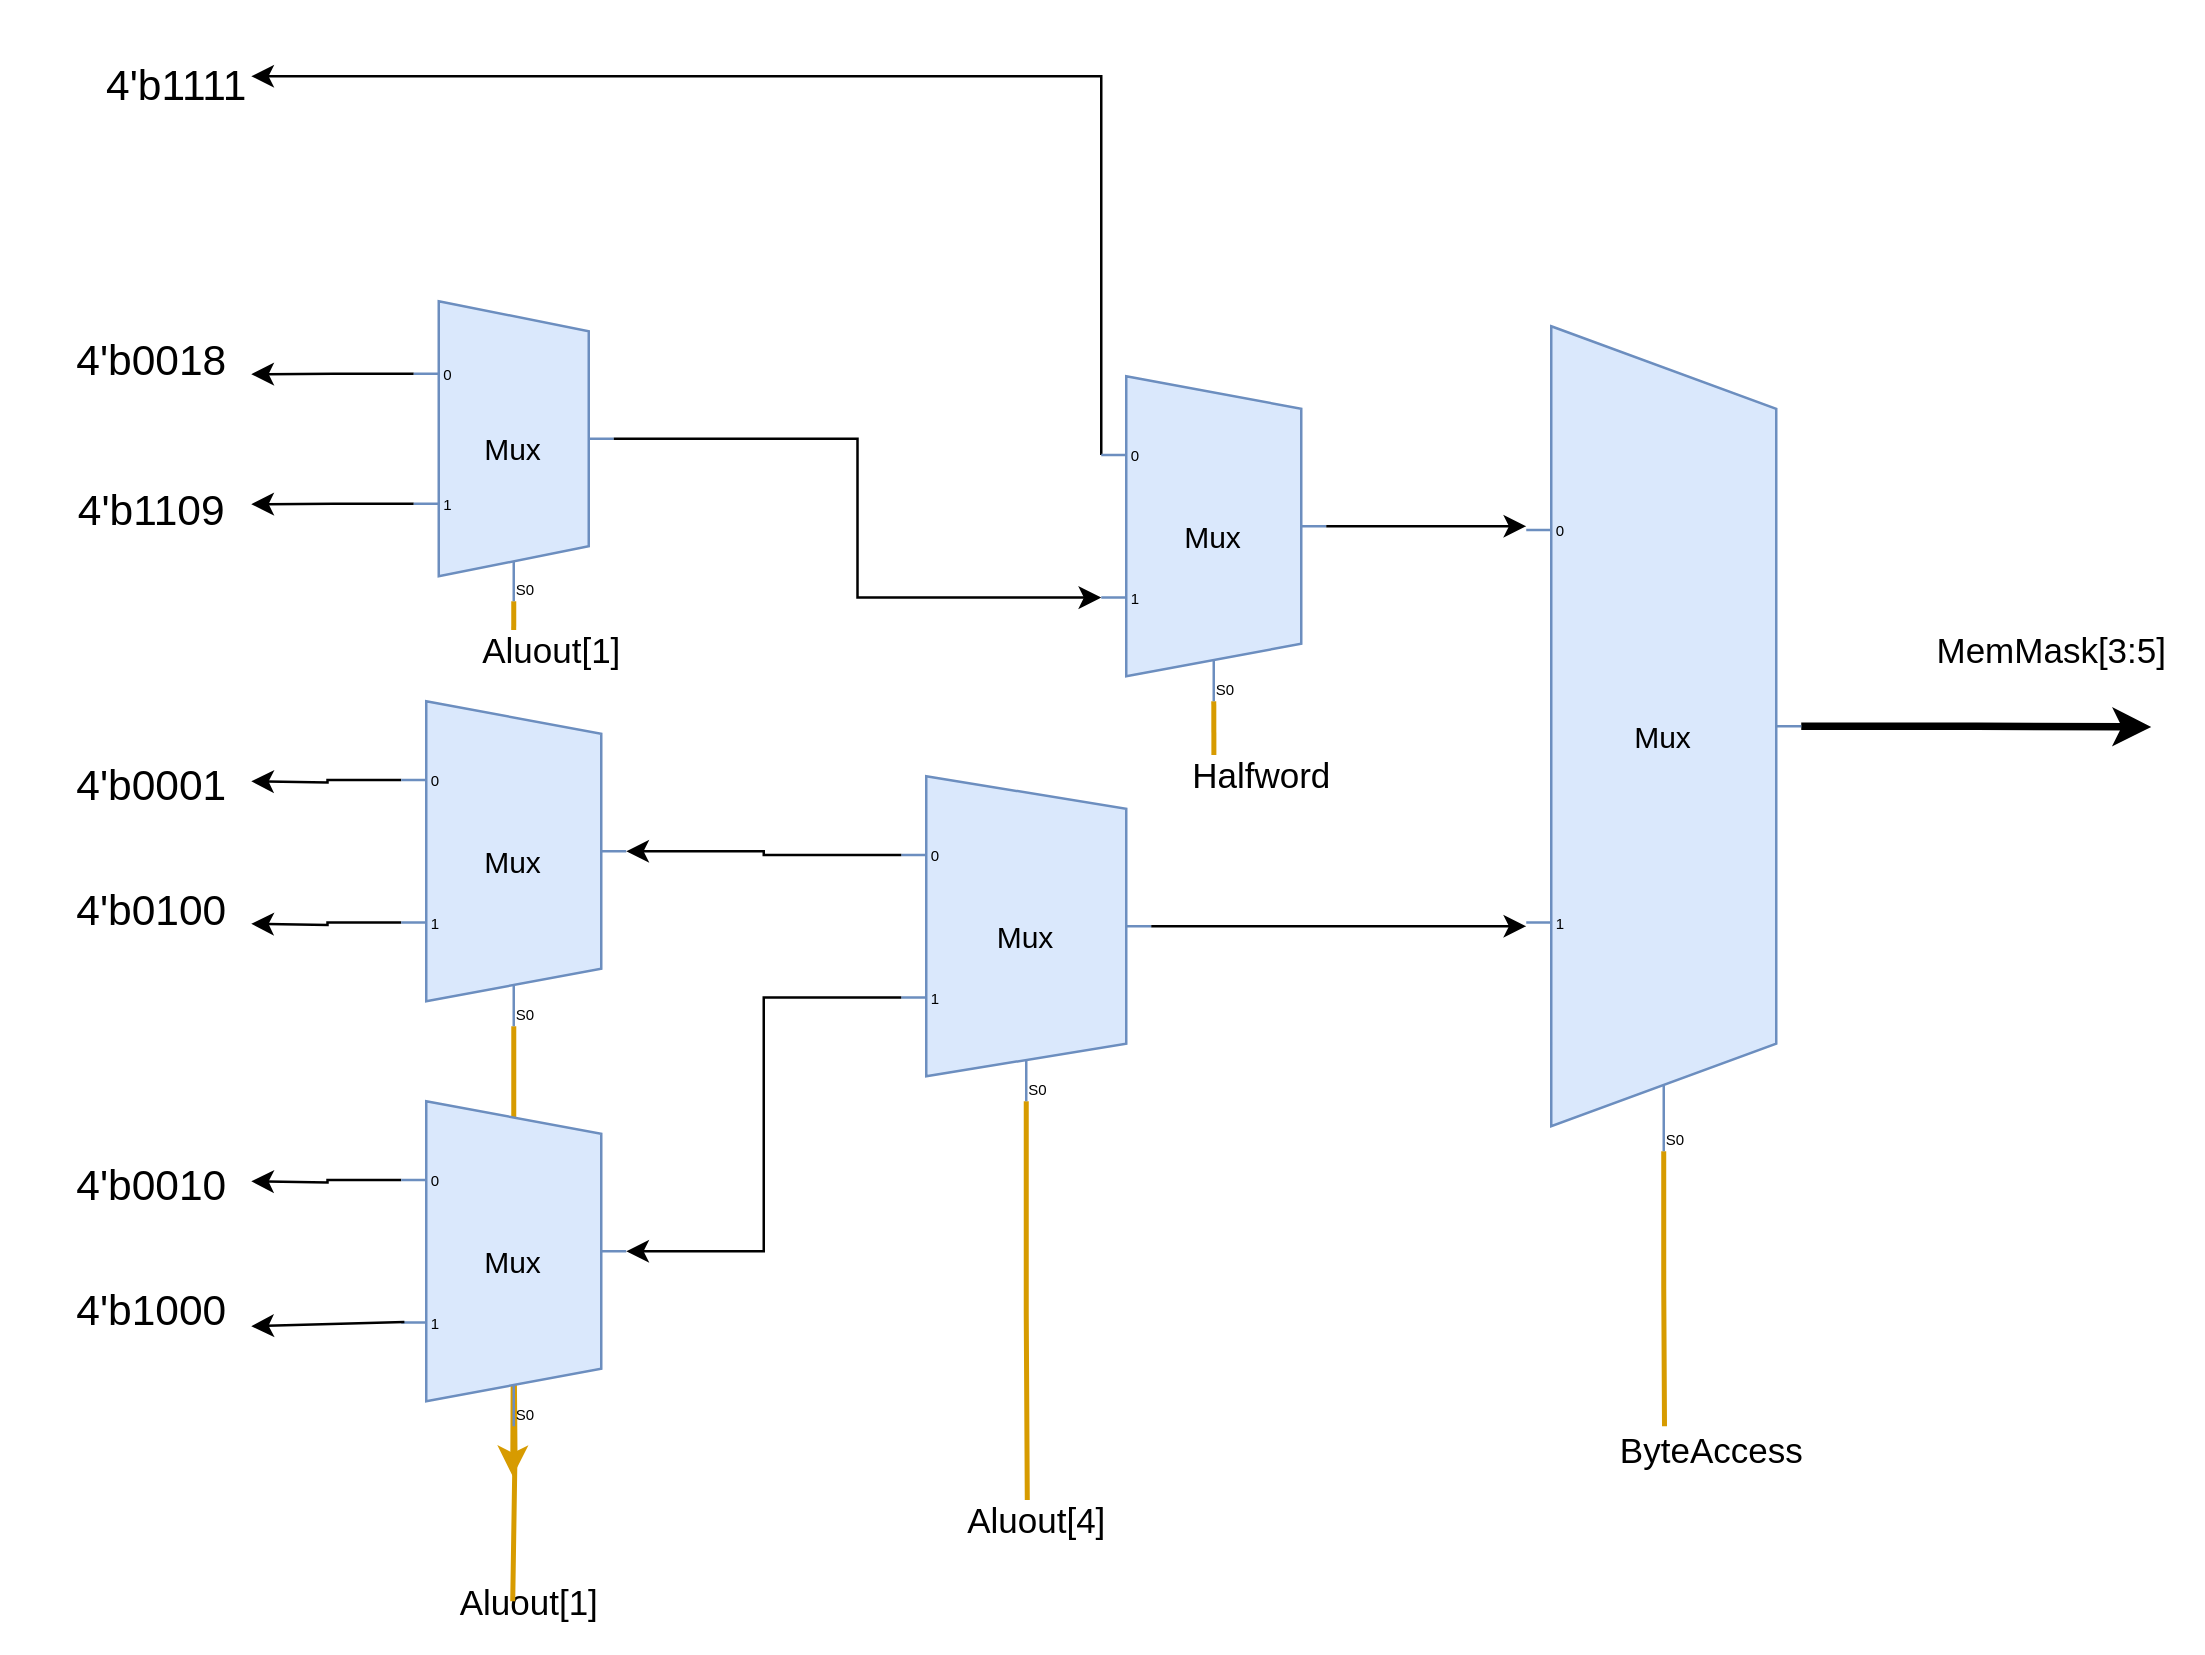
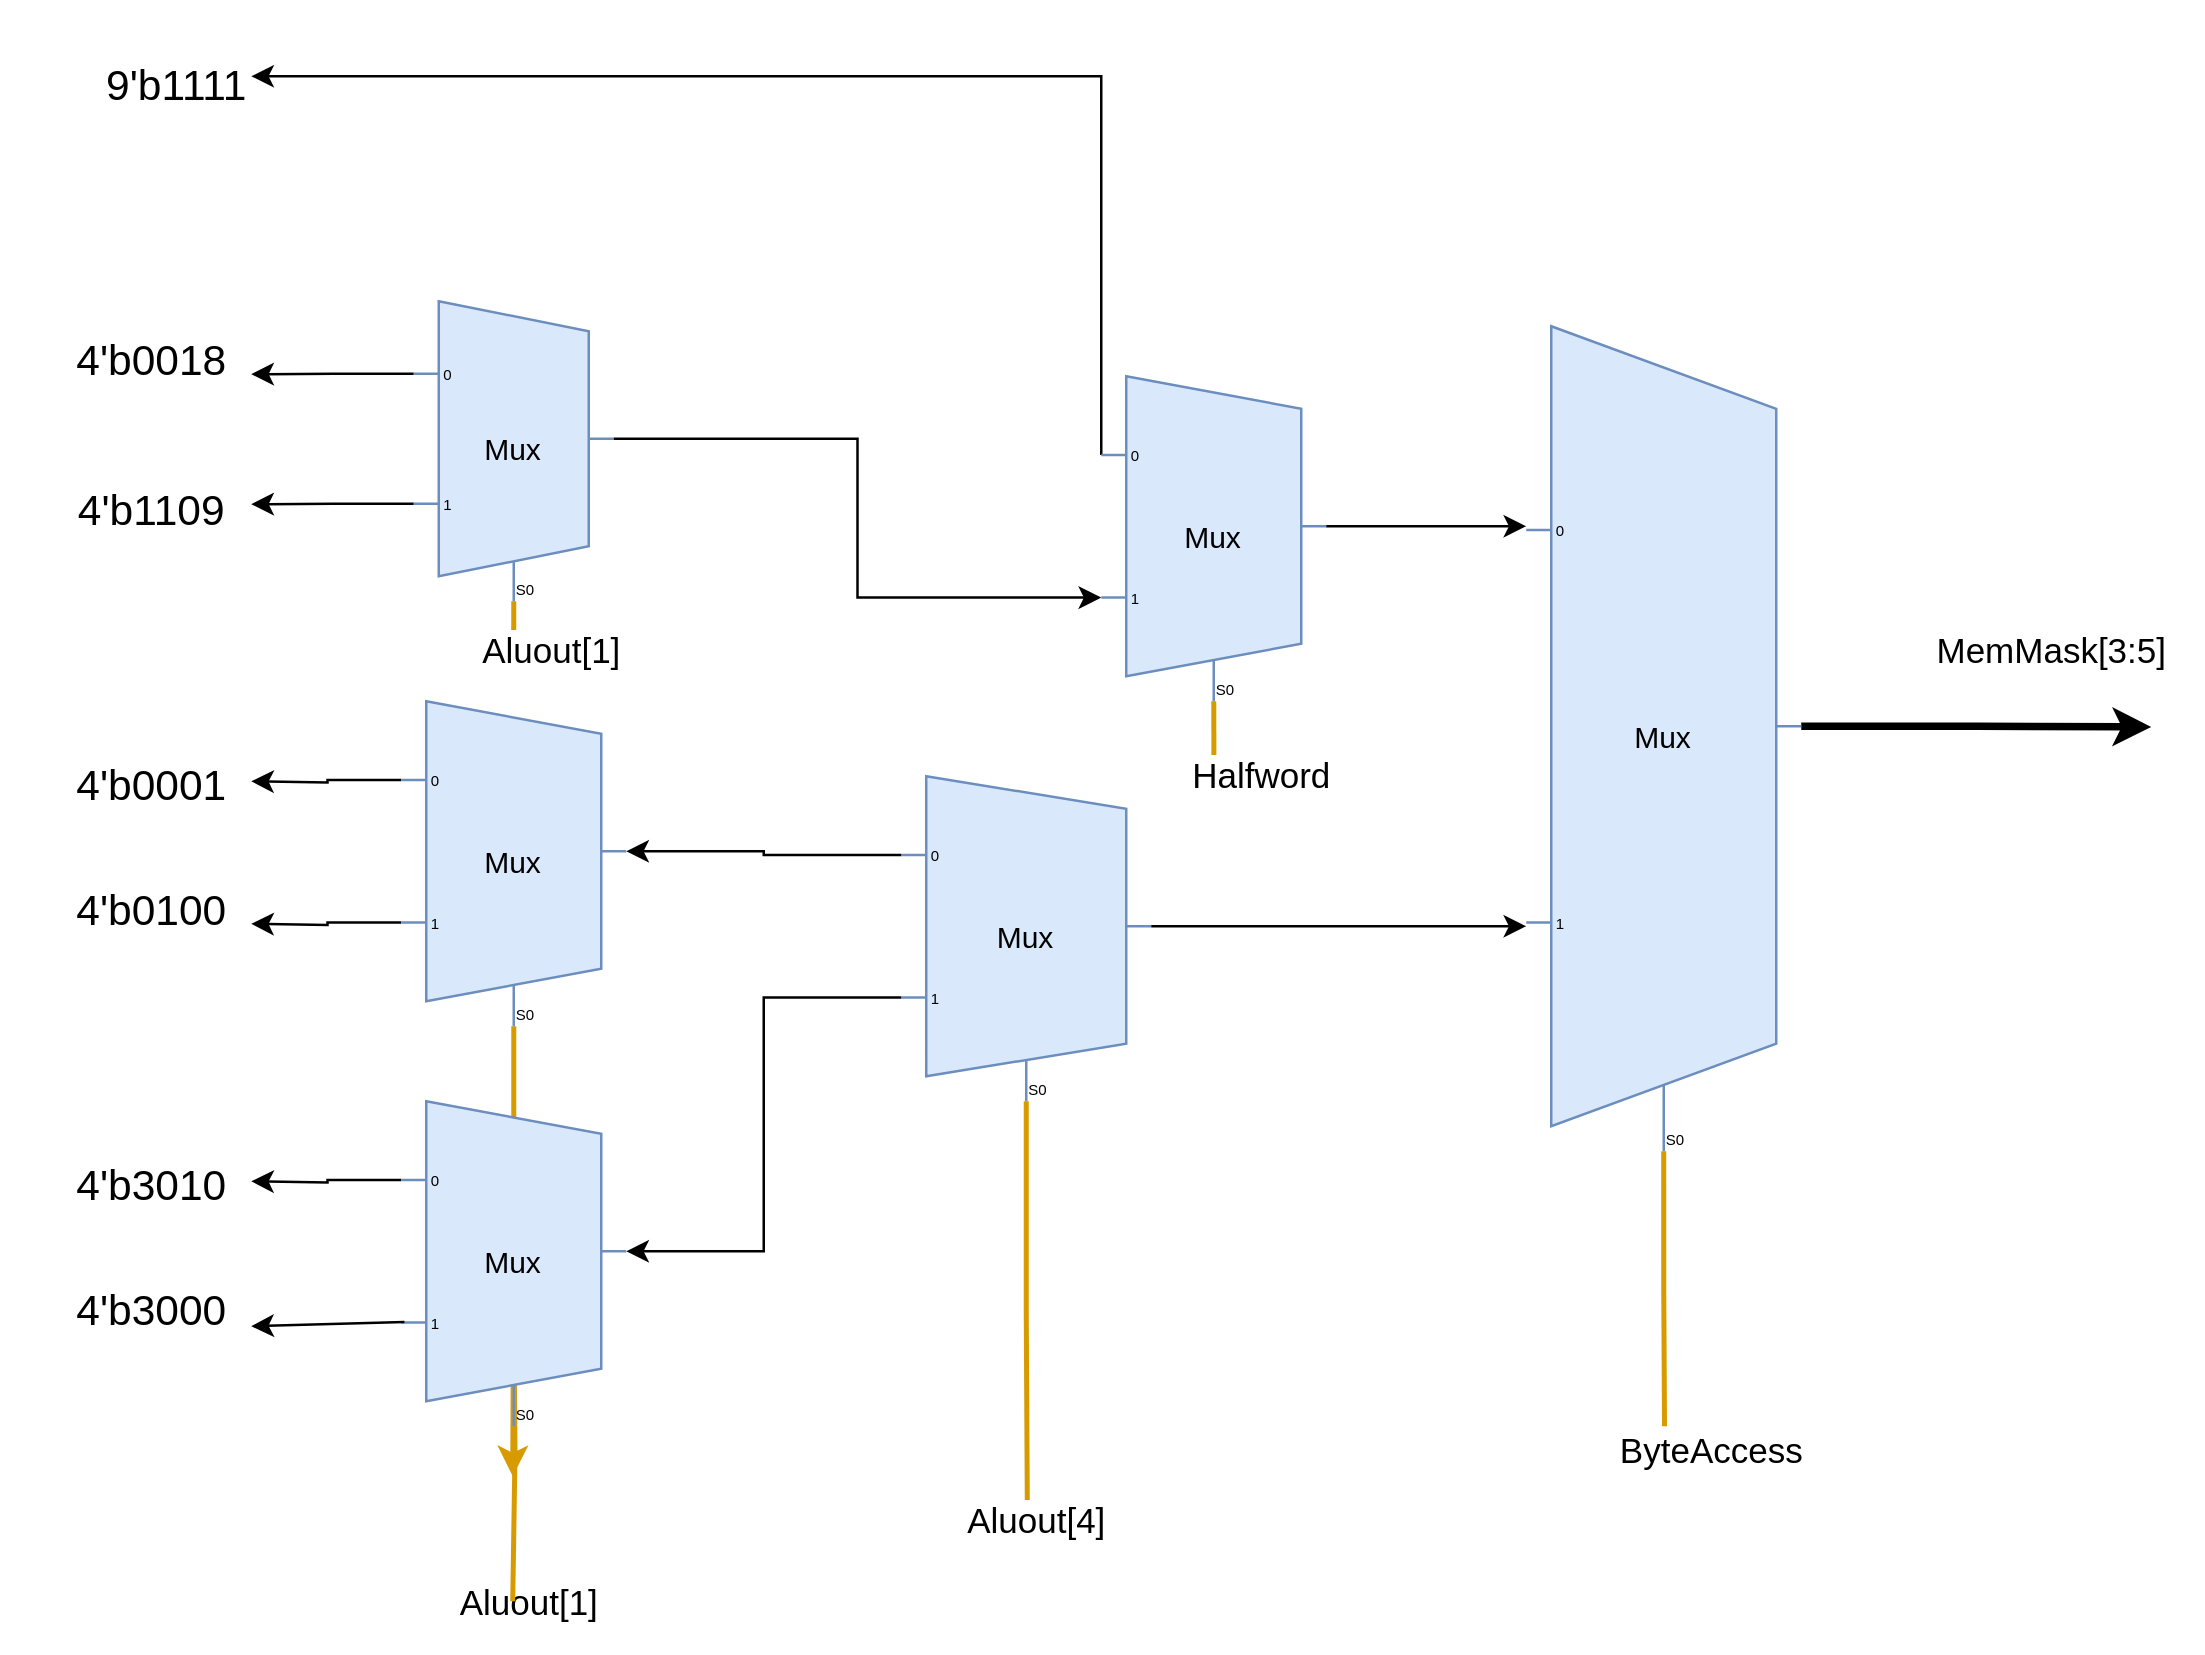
(178, 89) -> (178, 89)
(153, 1189) -> (153, 1189)
(153, 1314) -> (153, 1314)
